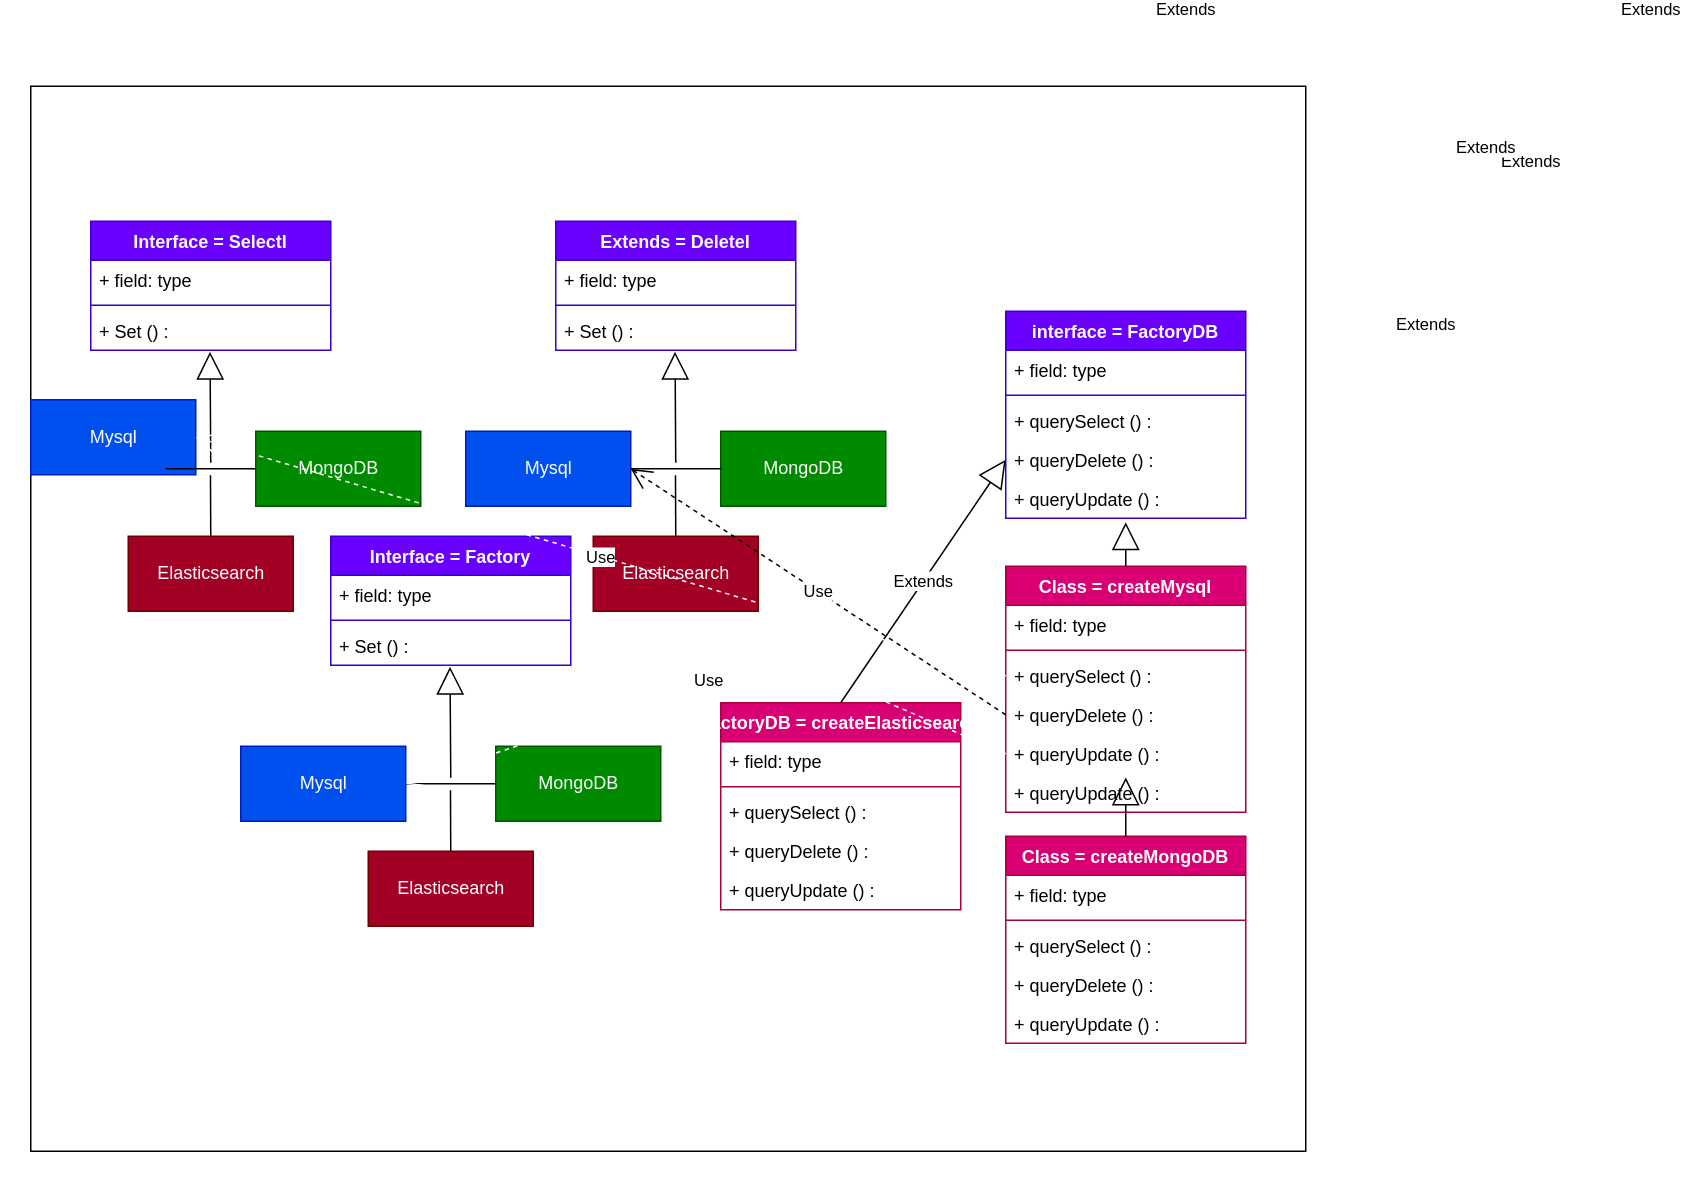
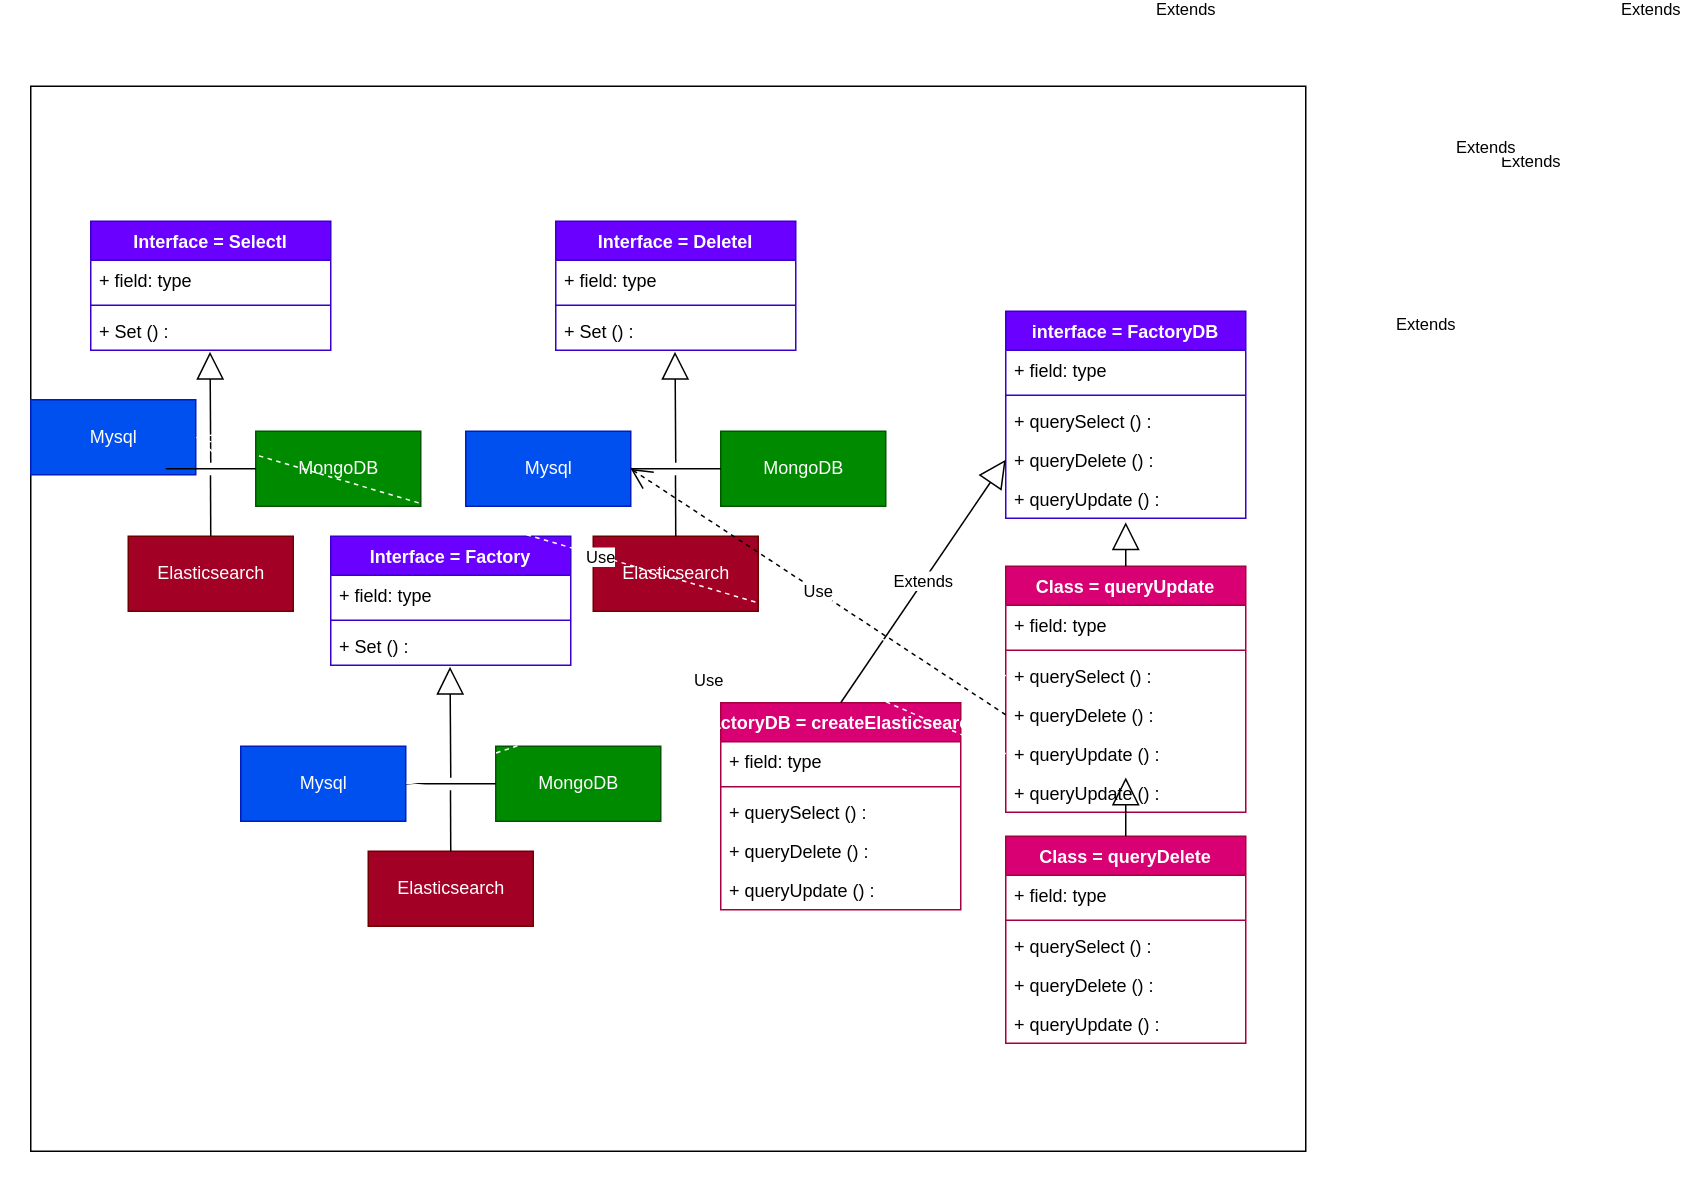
(675, 242) -> (675, 242)
(1125, 587) -> (1125, 587)
(1125, 857) -> (1125, 857)
